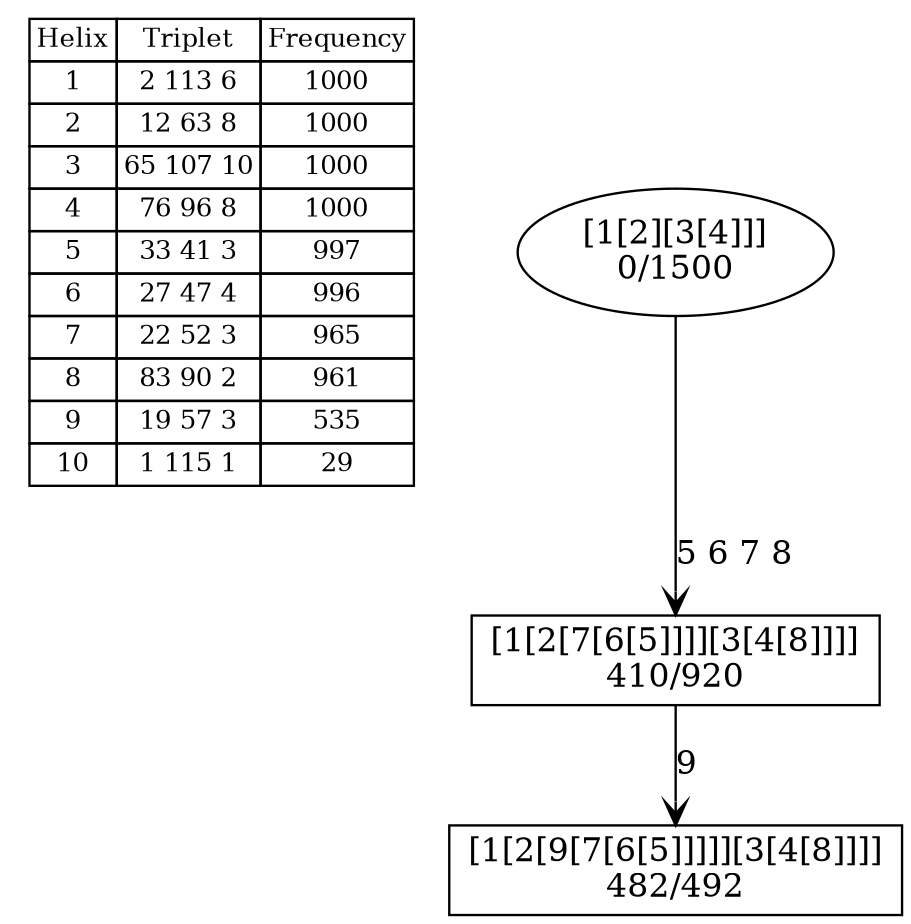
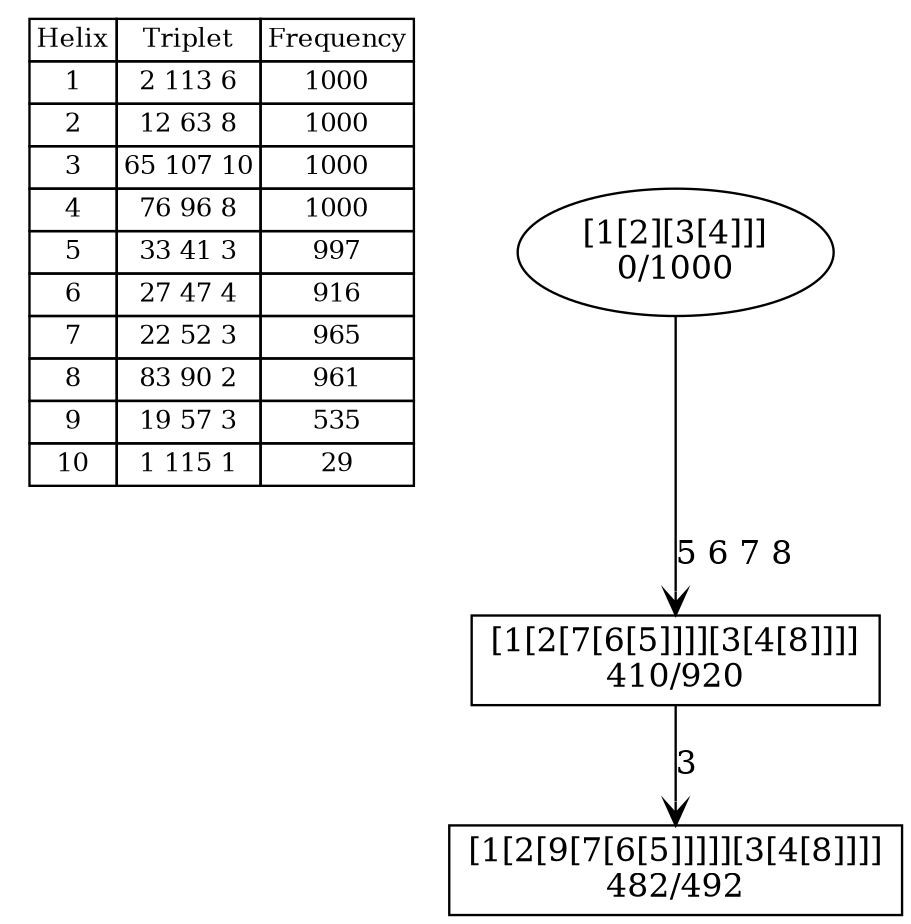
(676, 252) -> (676, 252)
(337, 294) -> (337, 294)
(692, 765) -> (692, 765)
